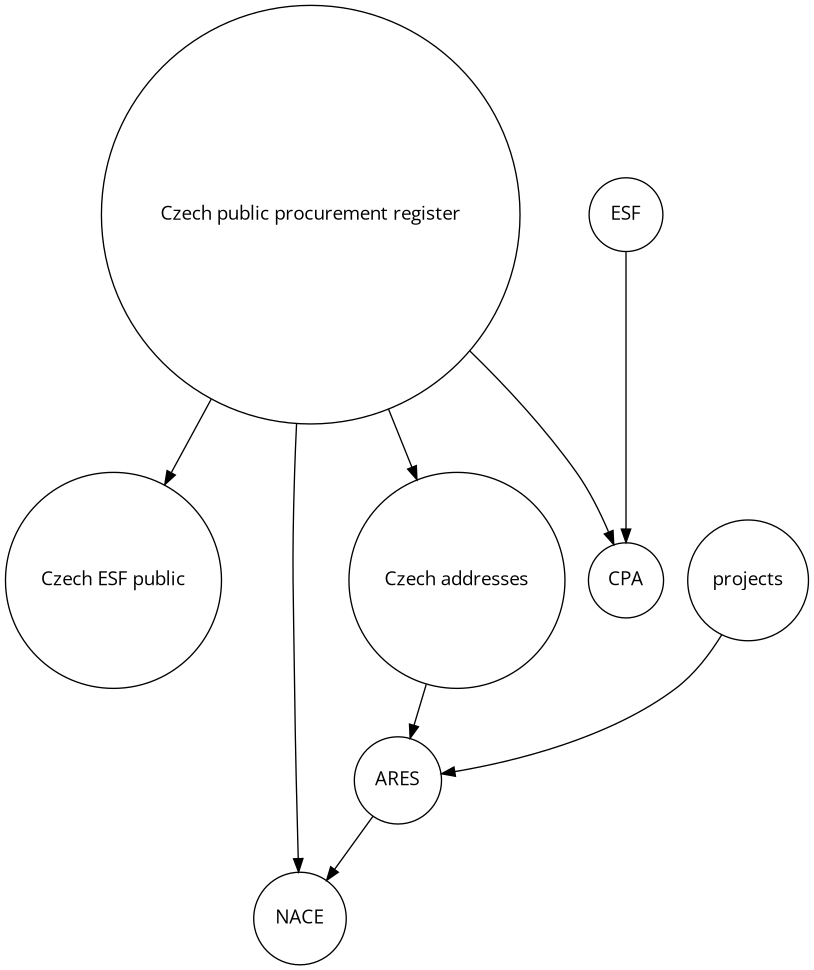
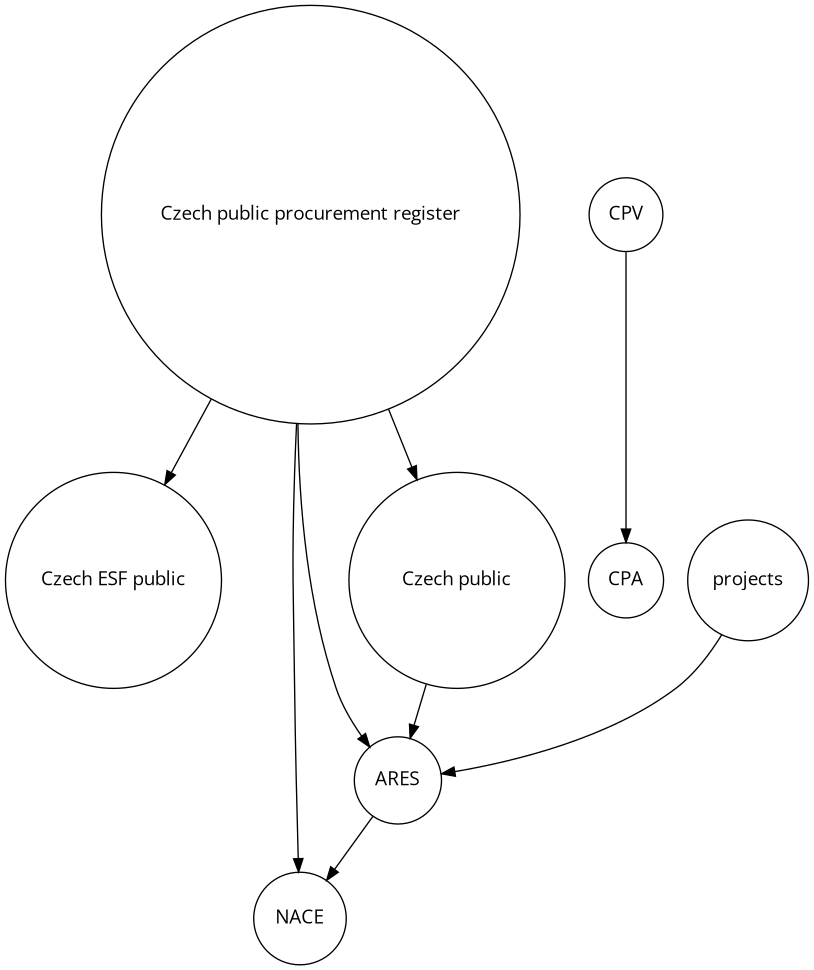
(626, 215) -> (626, 215)
(548, 435) -> (311, 585)
(457, 580) -> (457, 580)
